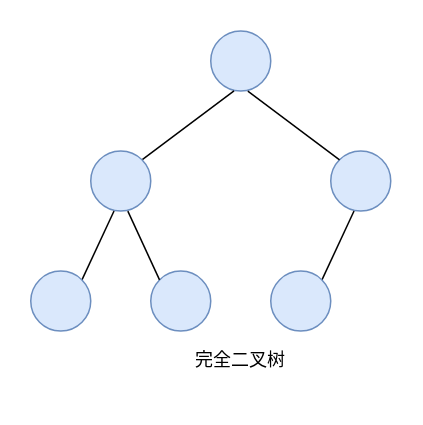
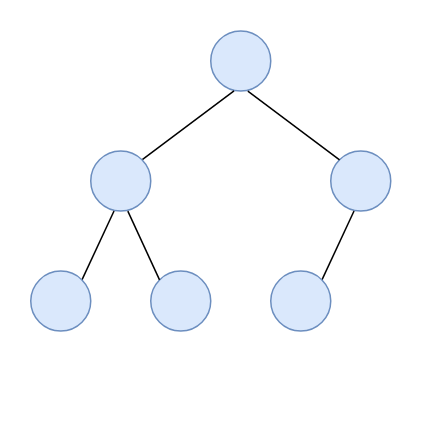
(241, 361) -> none
